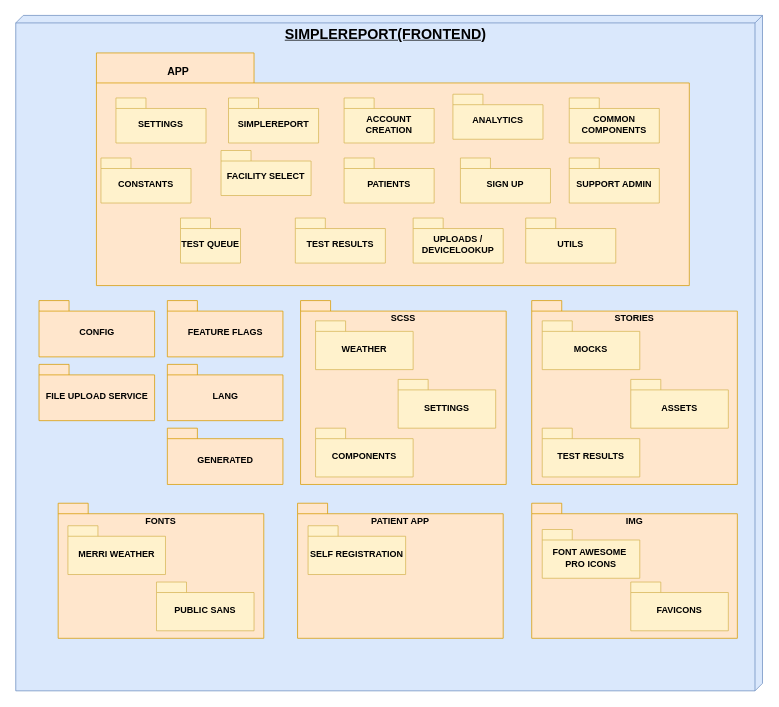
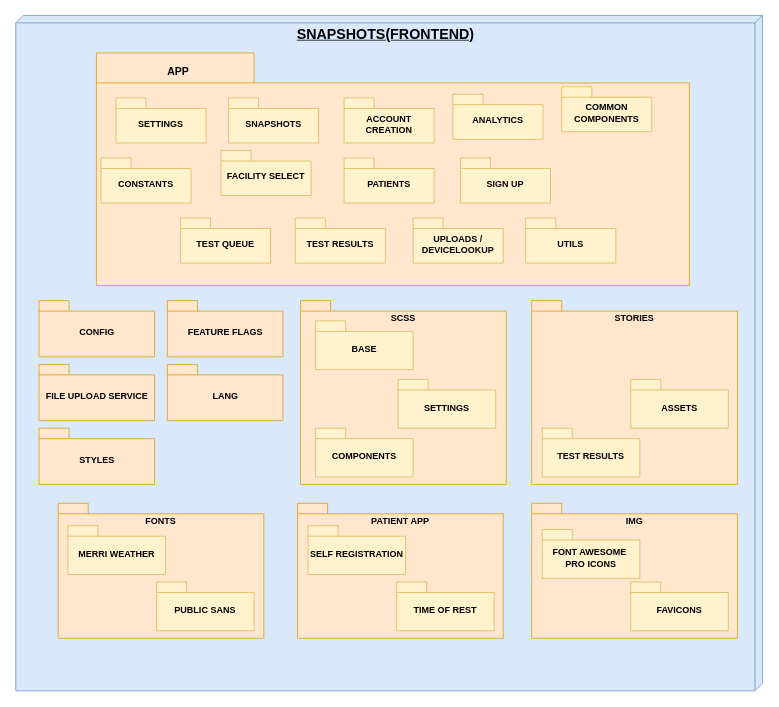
(386, 35) -> (386, 35)
(614, 120) -> (606, 109)
(273, 124) -> (273, 124)
(614, 180) -> none
(210, 240) -> (225, 240)
(591, 345) -> none
(364, 349) -> (364, 349)
none -> (97, 456)
(225, 456) -> none
none -> (445, 606)
